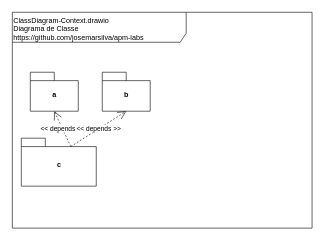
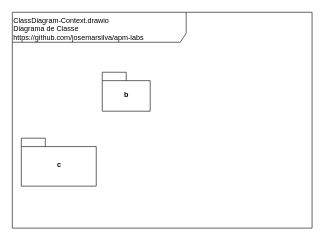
(54, 92) -> none
(62, 128) -> none
(98, 129) -> none
